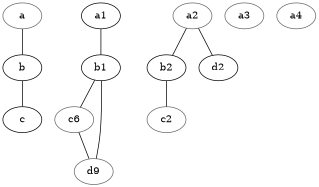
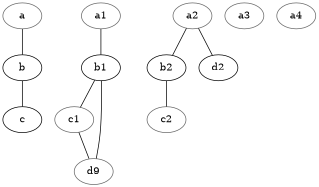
(101, 16) -> (101, 16)
(74, 120) -> (74, 120)
